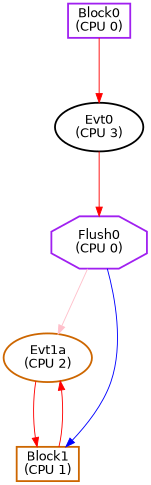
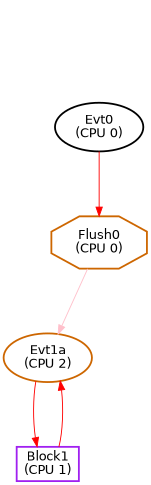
(99, 21) -> none
(99, 127) -> (99, 127)
(99, 242) -> (99, 242)
(116, 360) -> none
(48, 464) -> (48, 464)
